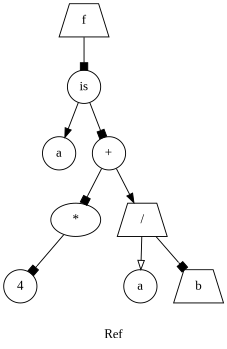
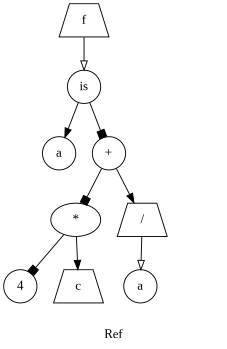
(84, 49) -> (84, 49)
none -> (79, 286)
(199, 286) -> none
